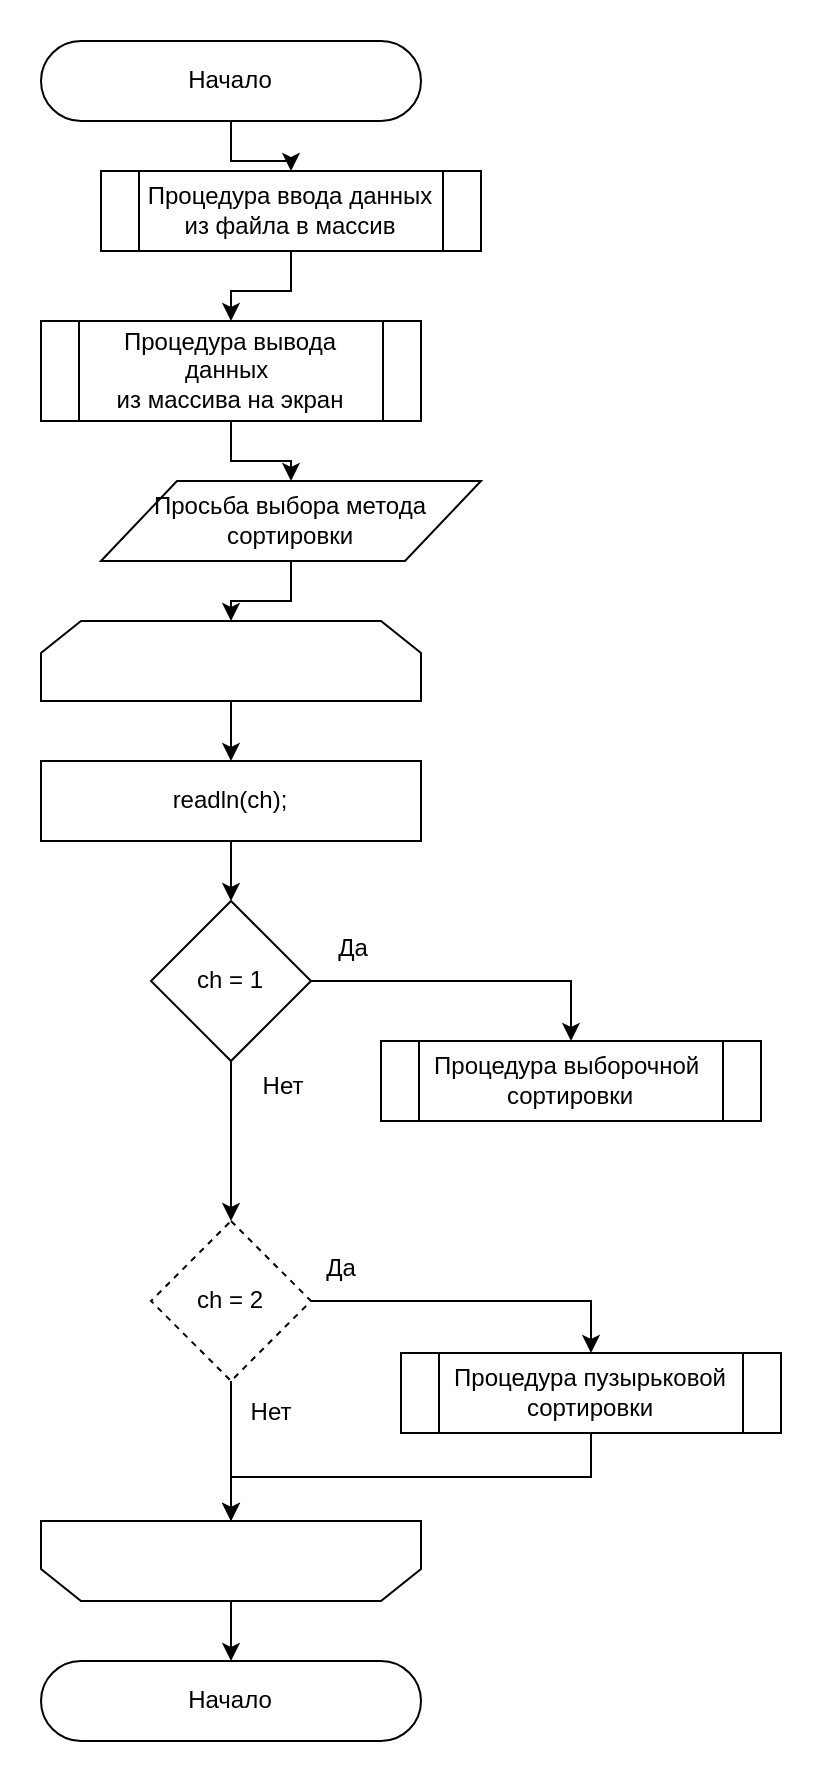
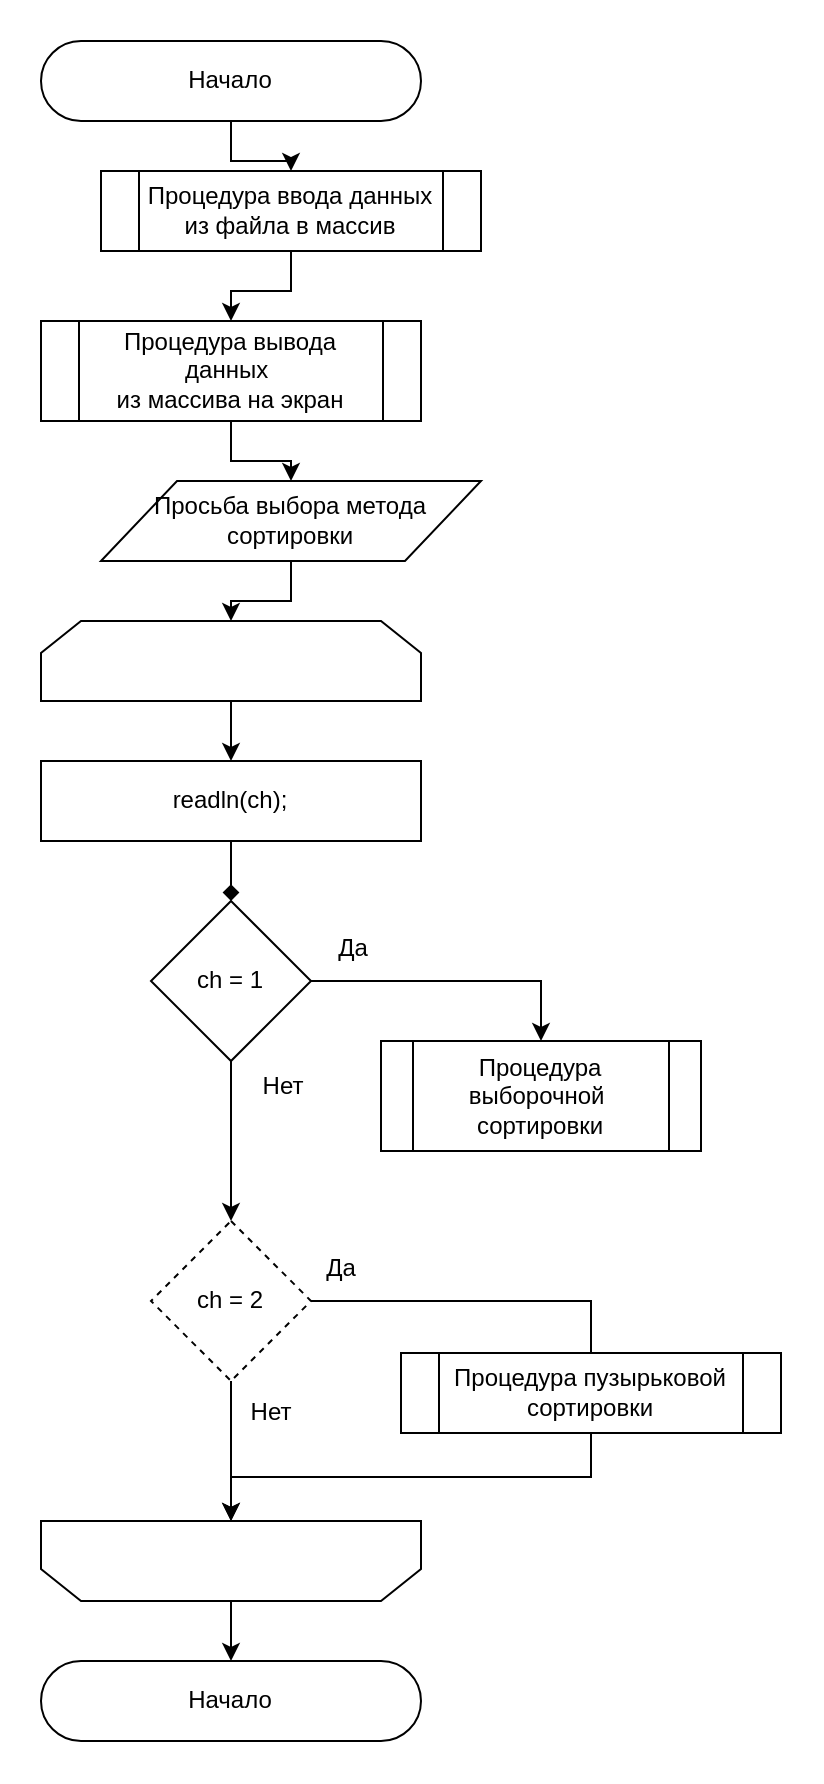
(231, 886) -> (231, 885)
(571, 1081) -> (541, 1096)
(591, 1338) -> (591, 1343)
